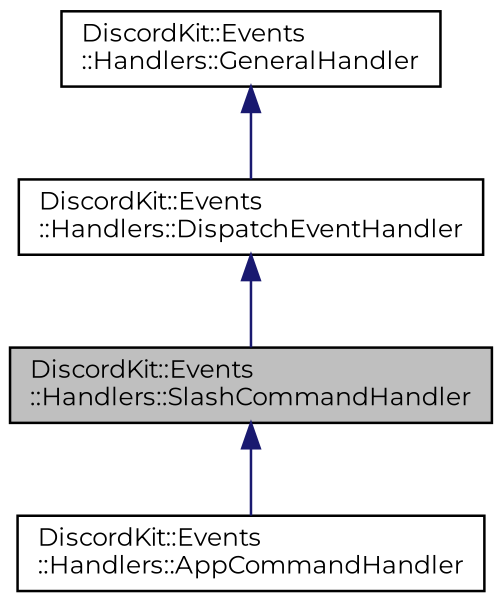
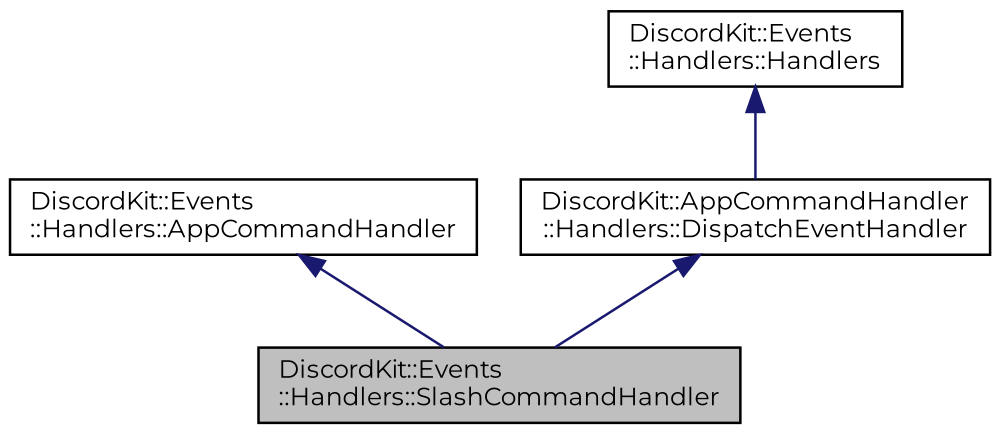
(251, 49) -> (755, 49)
(251, 217) -> (755, 217)
(251, 482) -> (382, 308)
